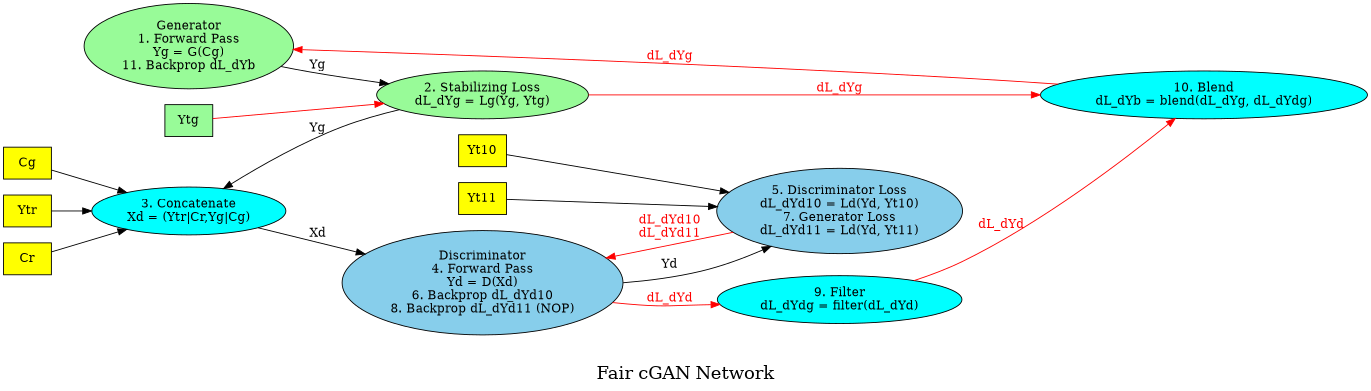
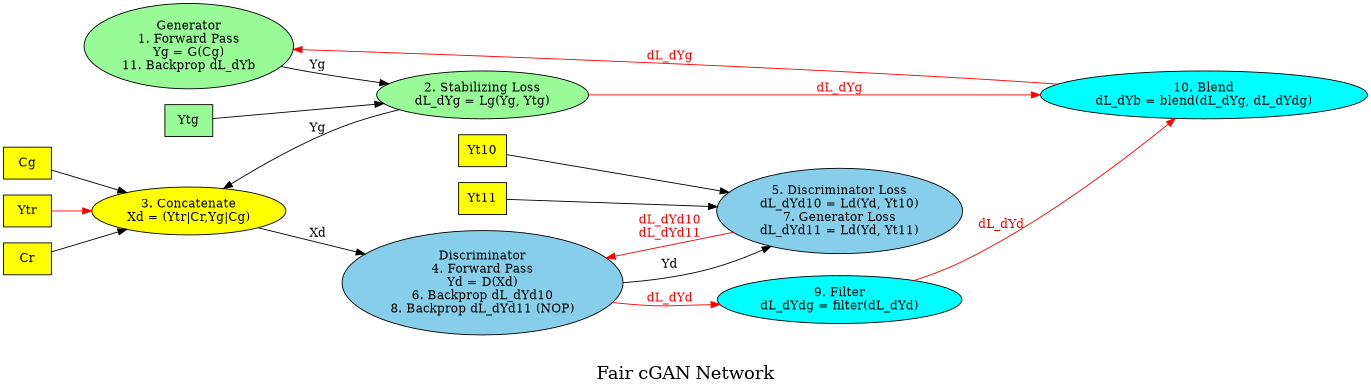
(294, 111) -> (294, 111)
(67, 211) -> (67, 211)
(189, 211) -> (189, 211)
